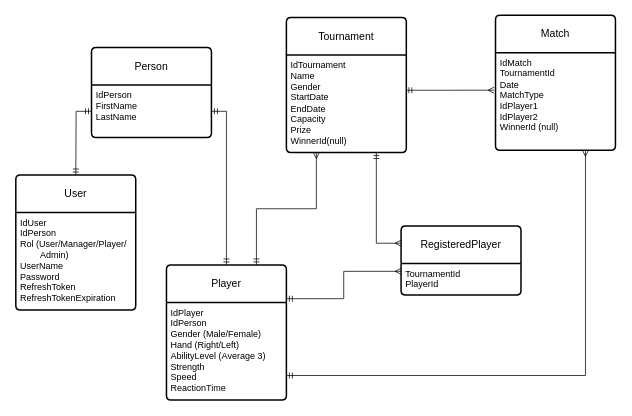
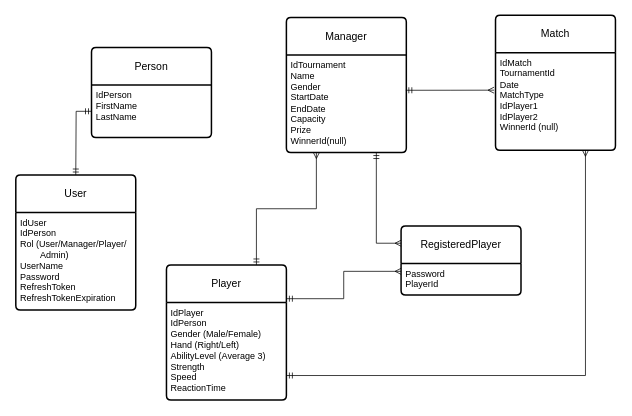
(346, 36) -> (346, 36)
(226, 182) -> none
(436, 280) -> (426, 280)
